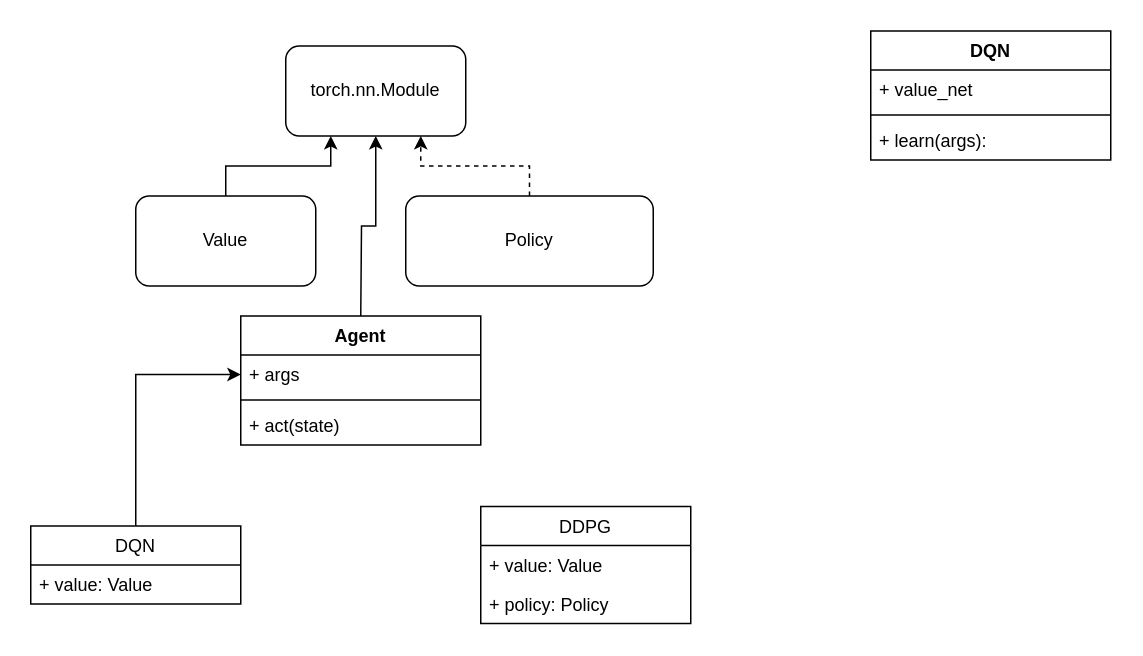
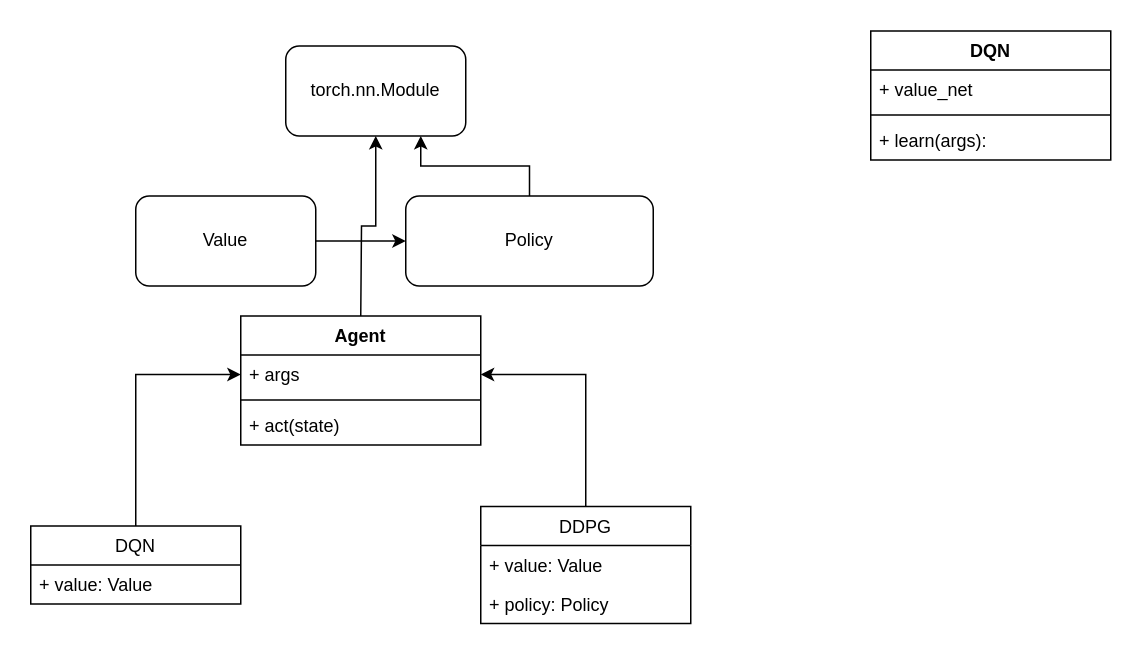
(273, 166) -> (356, 241)
(481, 166) -> (481, 166)
none -> (586, 392)
